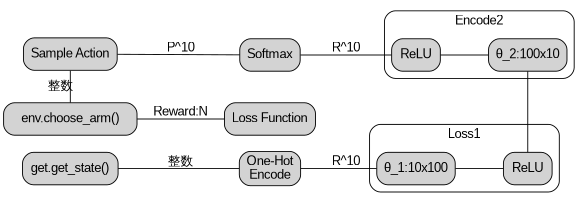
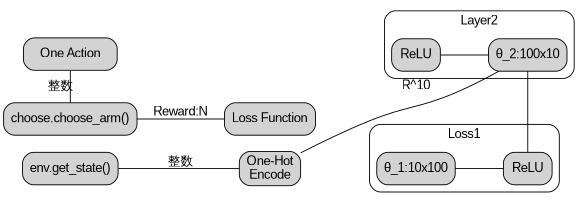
(479, 21) -> (479, 21)
(70, 54) -> (70, 54)
(270, 55) -> none
(70, 119) -> (70, 119)
(70, 169) -> (70, 169)
(339, 169) -> (399, 111)
